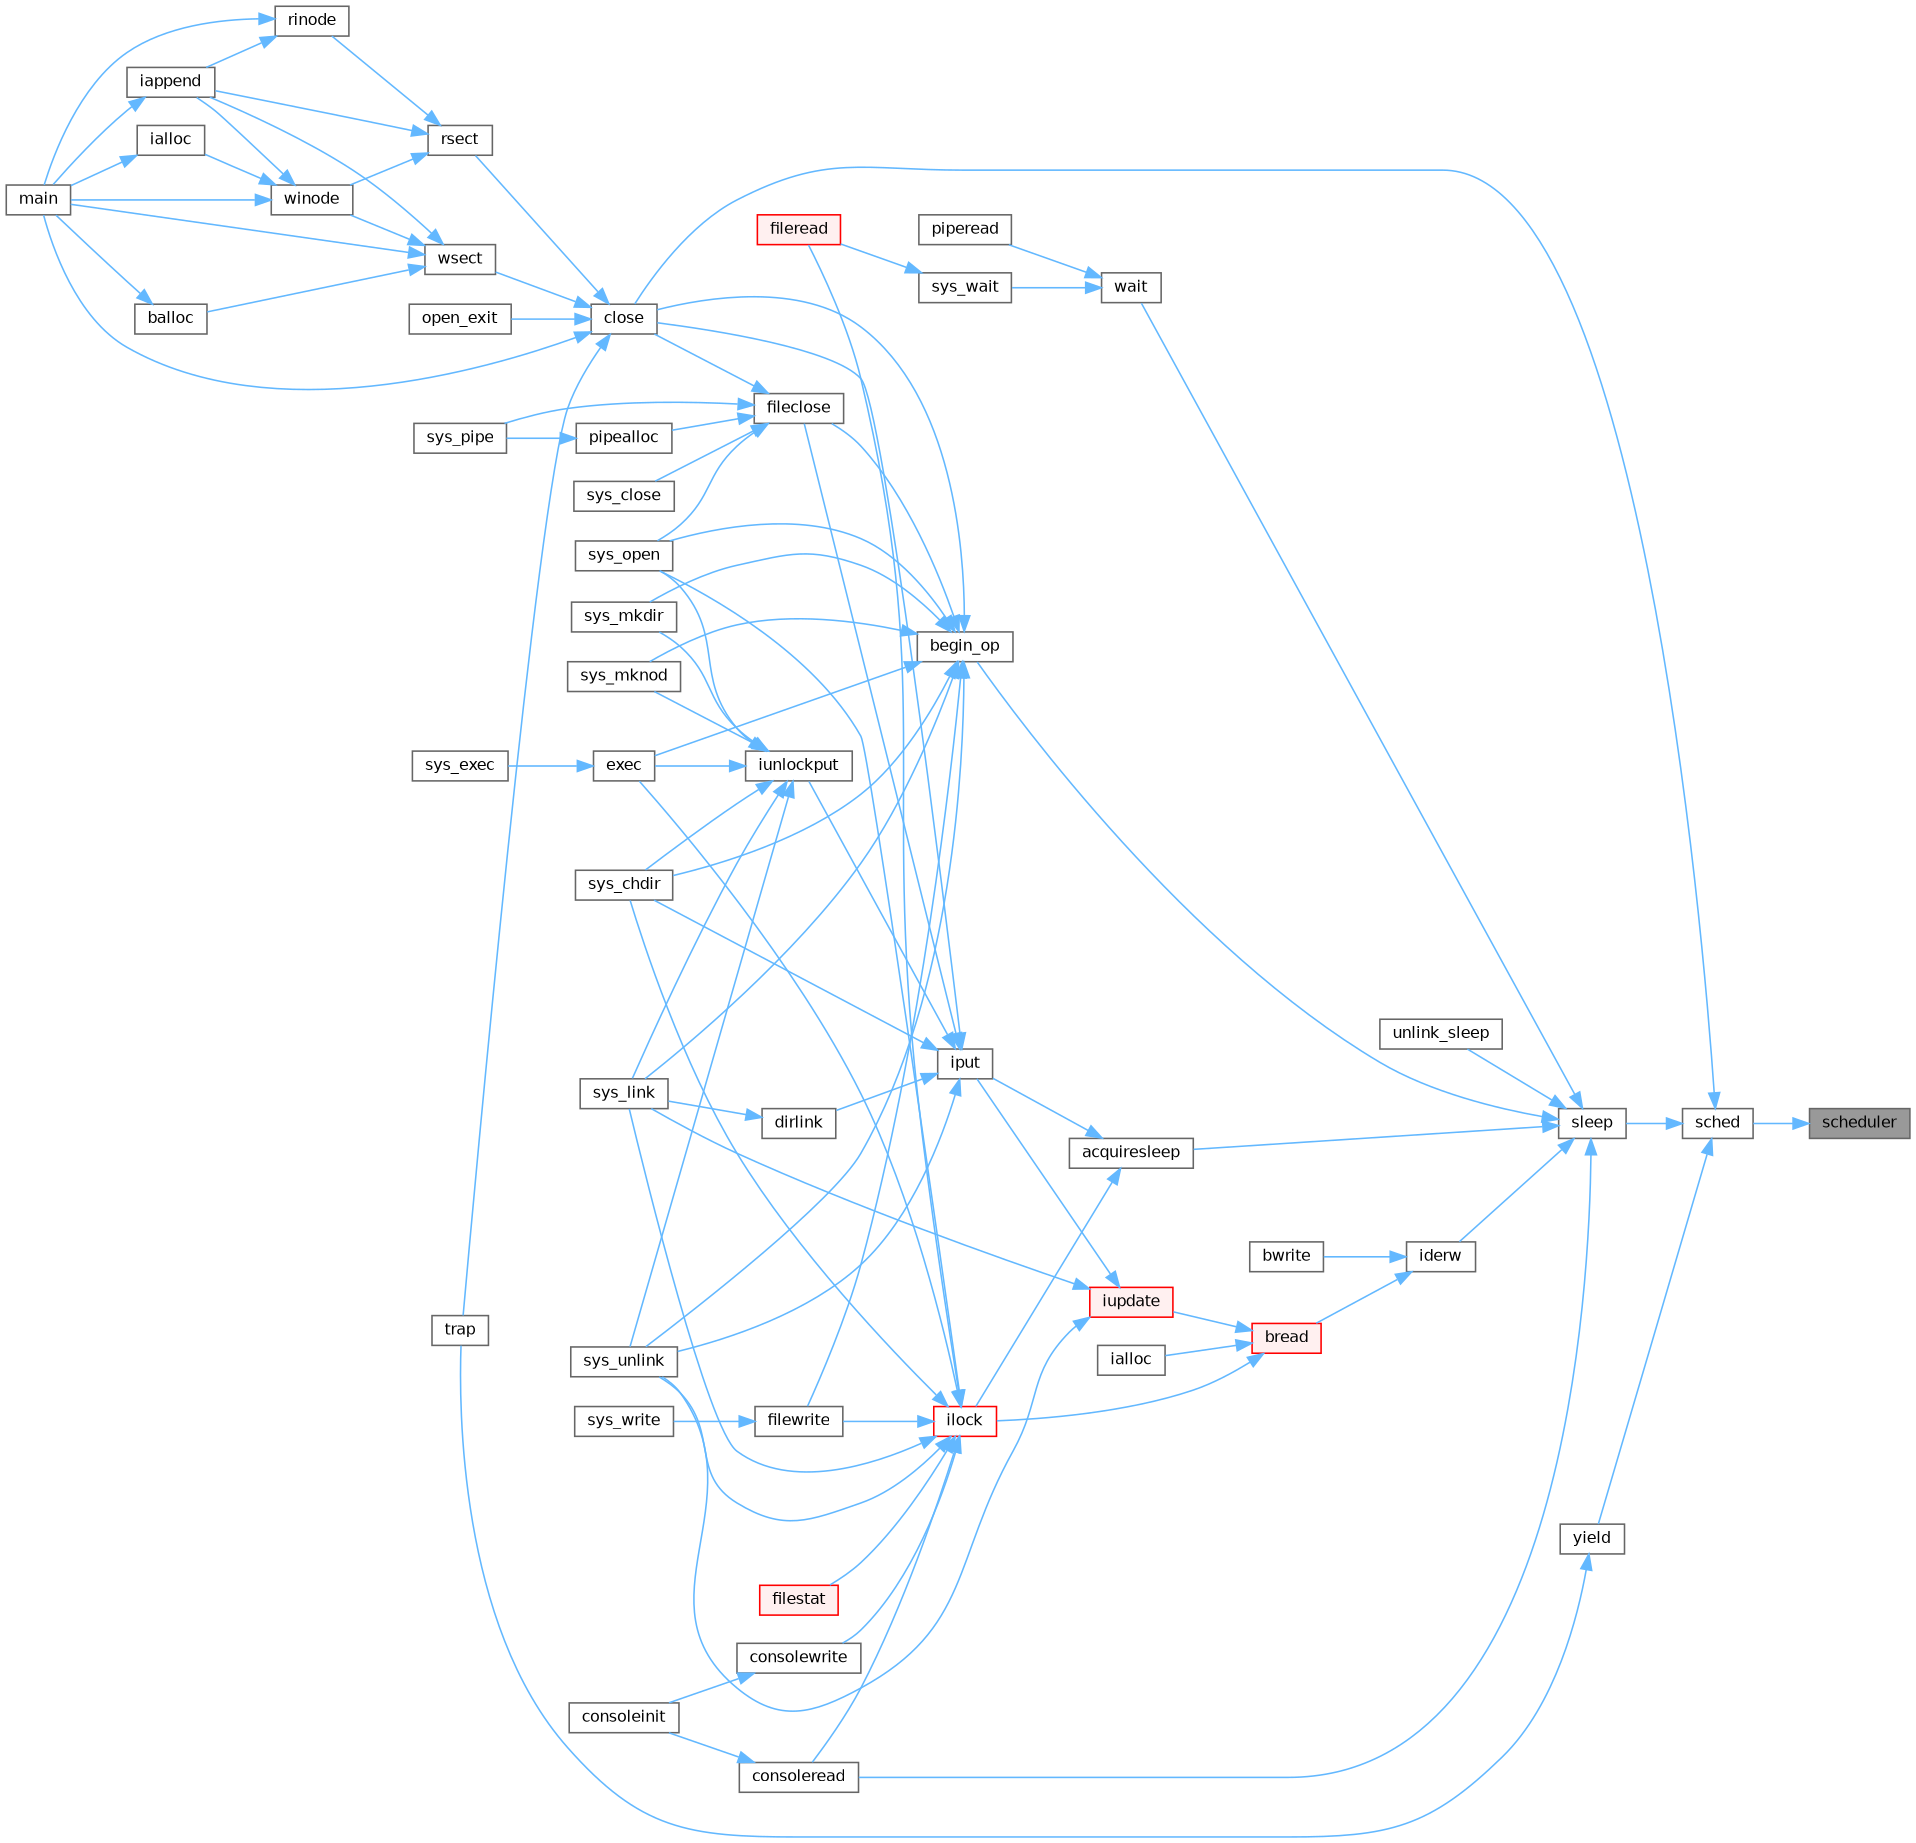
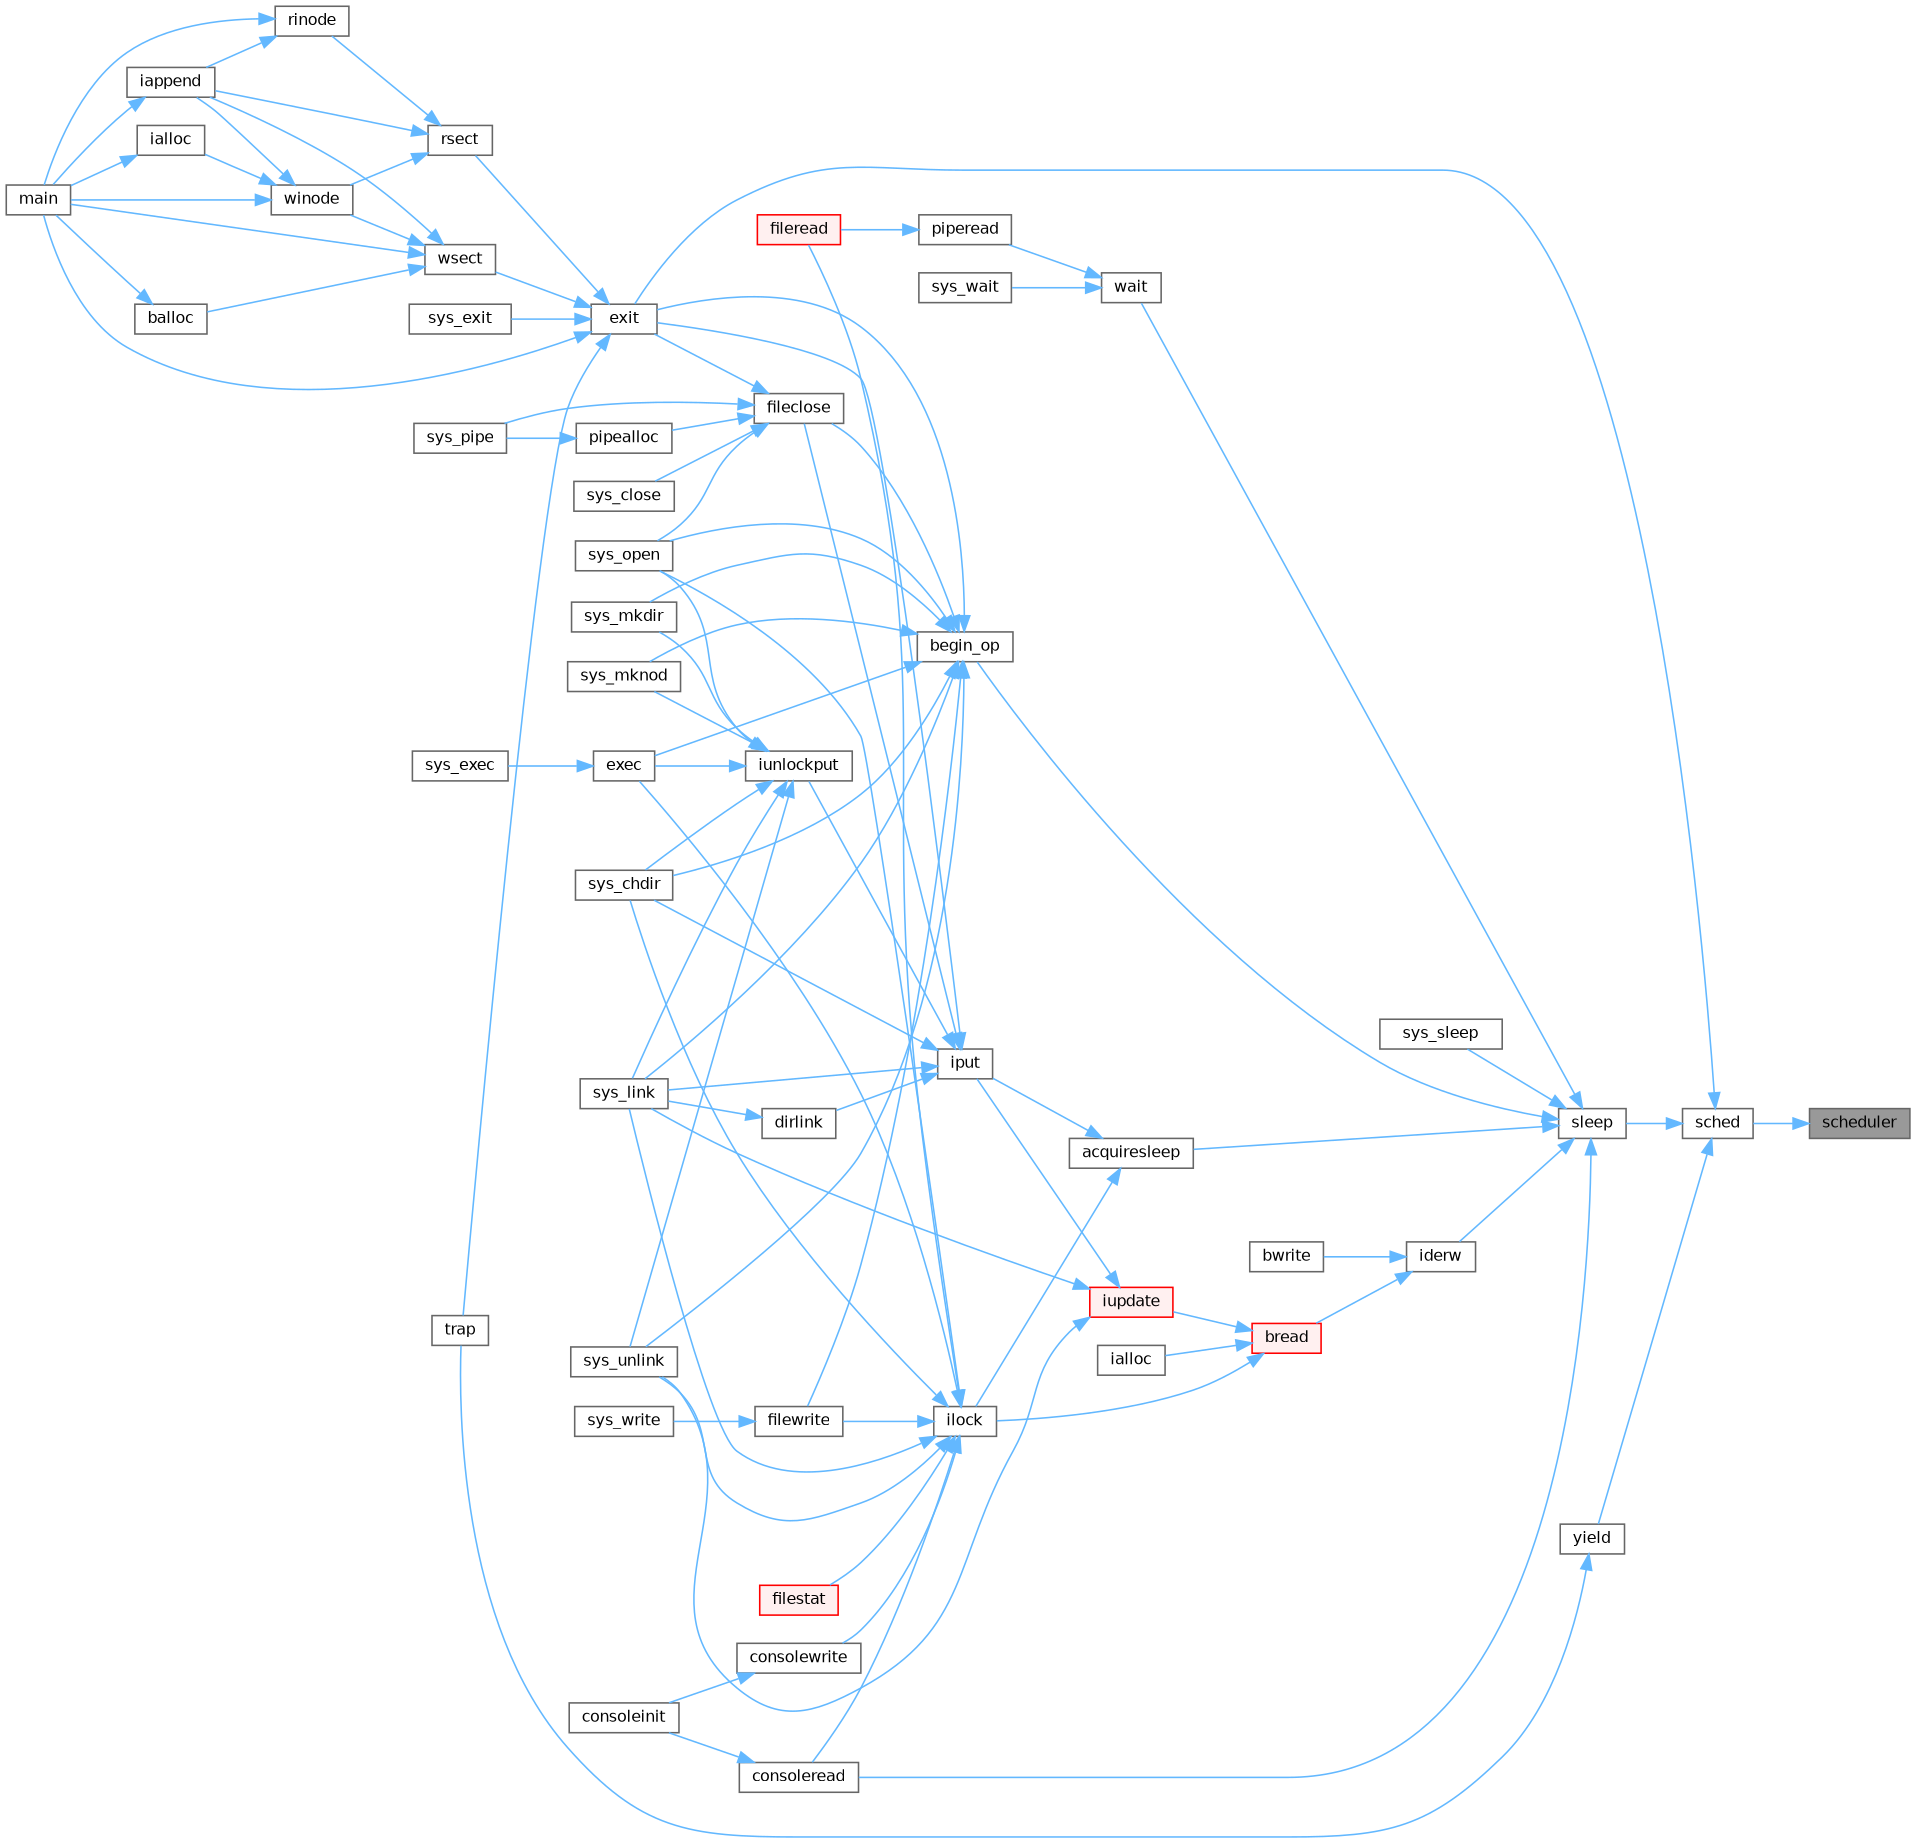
(873, 256) -> (872, 230)
(460, 319) -> (460, 319)
(624, 319) -> (624, 319)
(1441, 1034) -> (1441, 1034)
(879, 1246) -> (795, 1079)
(965, 1421) -> (965, 1421)
